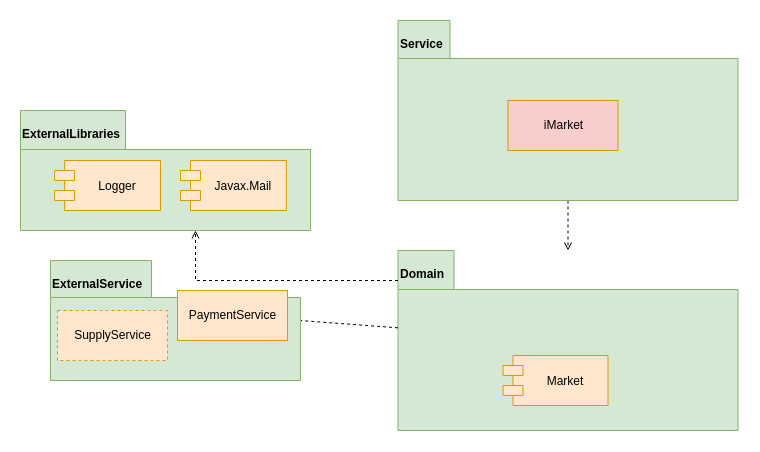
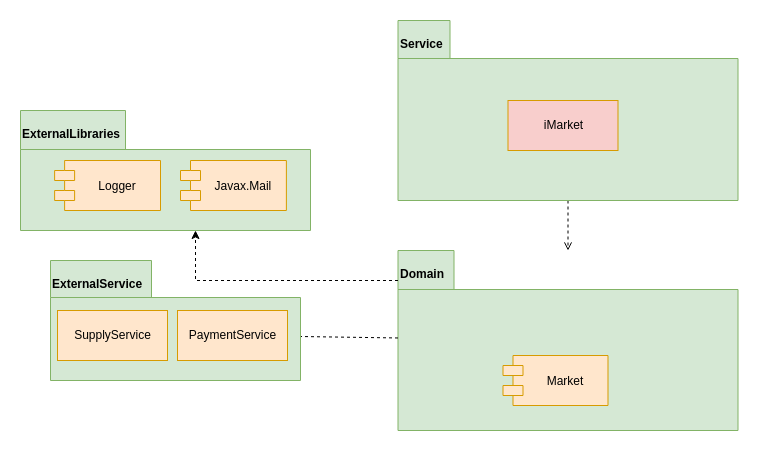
(196, 237) -> (196, 239)
(233, 316) -> (233, 336)
(113, 336) -> (113, 336)
